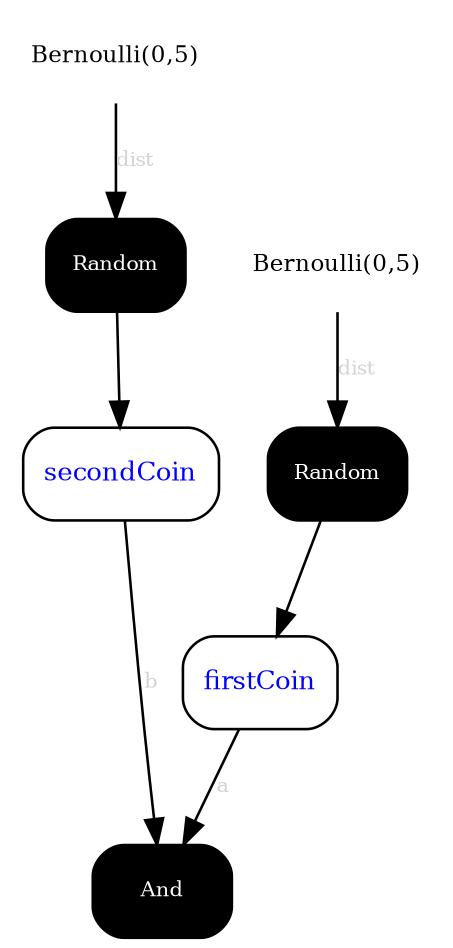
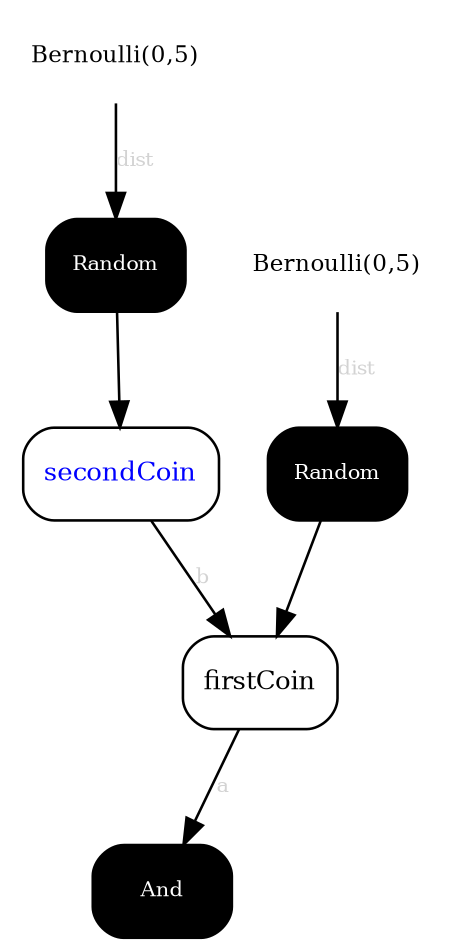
(138, 670) -> (183, 568)
(260, 683) -> (260, 683)
